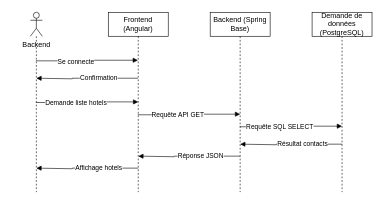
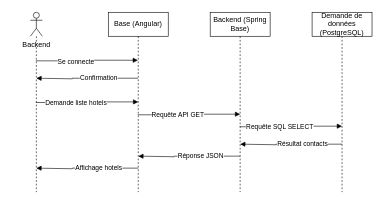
(138, 24) -> (138, 24)
